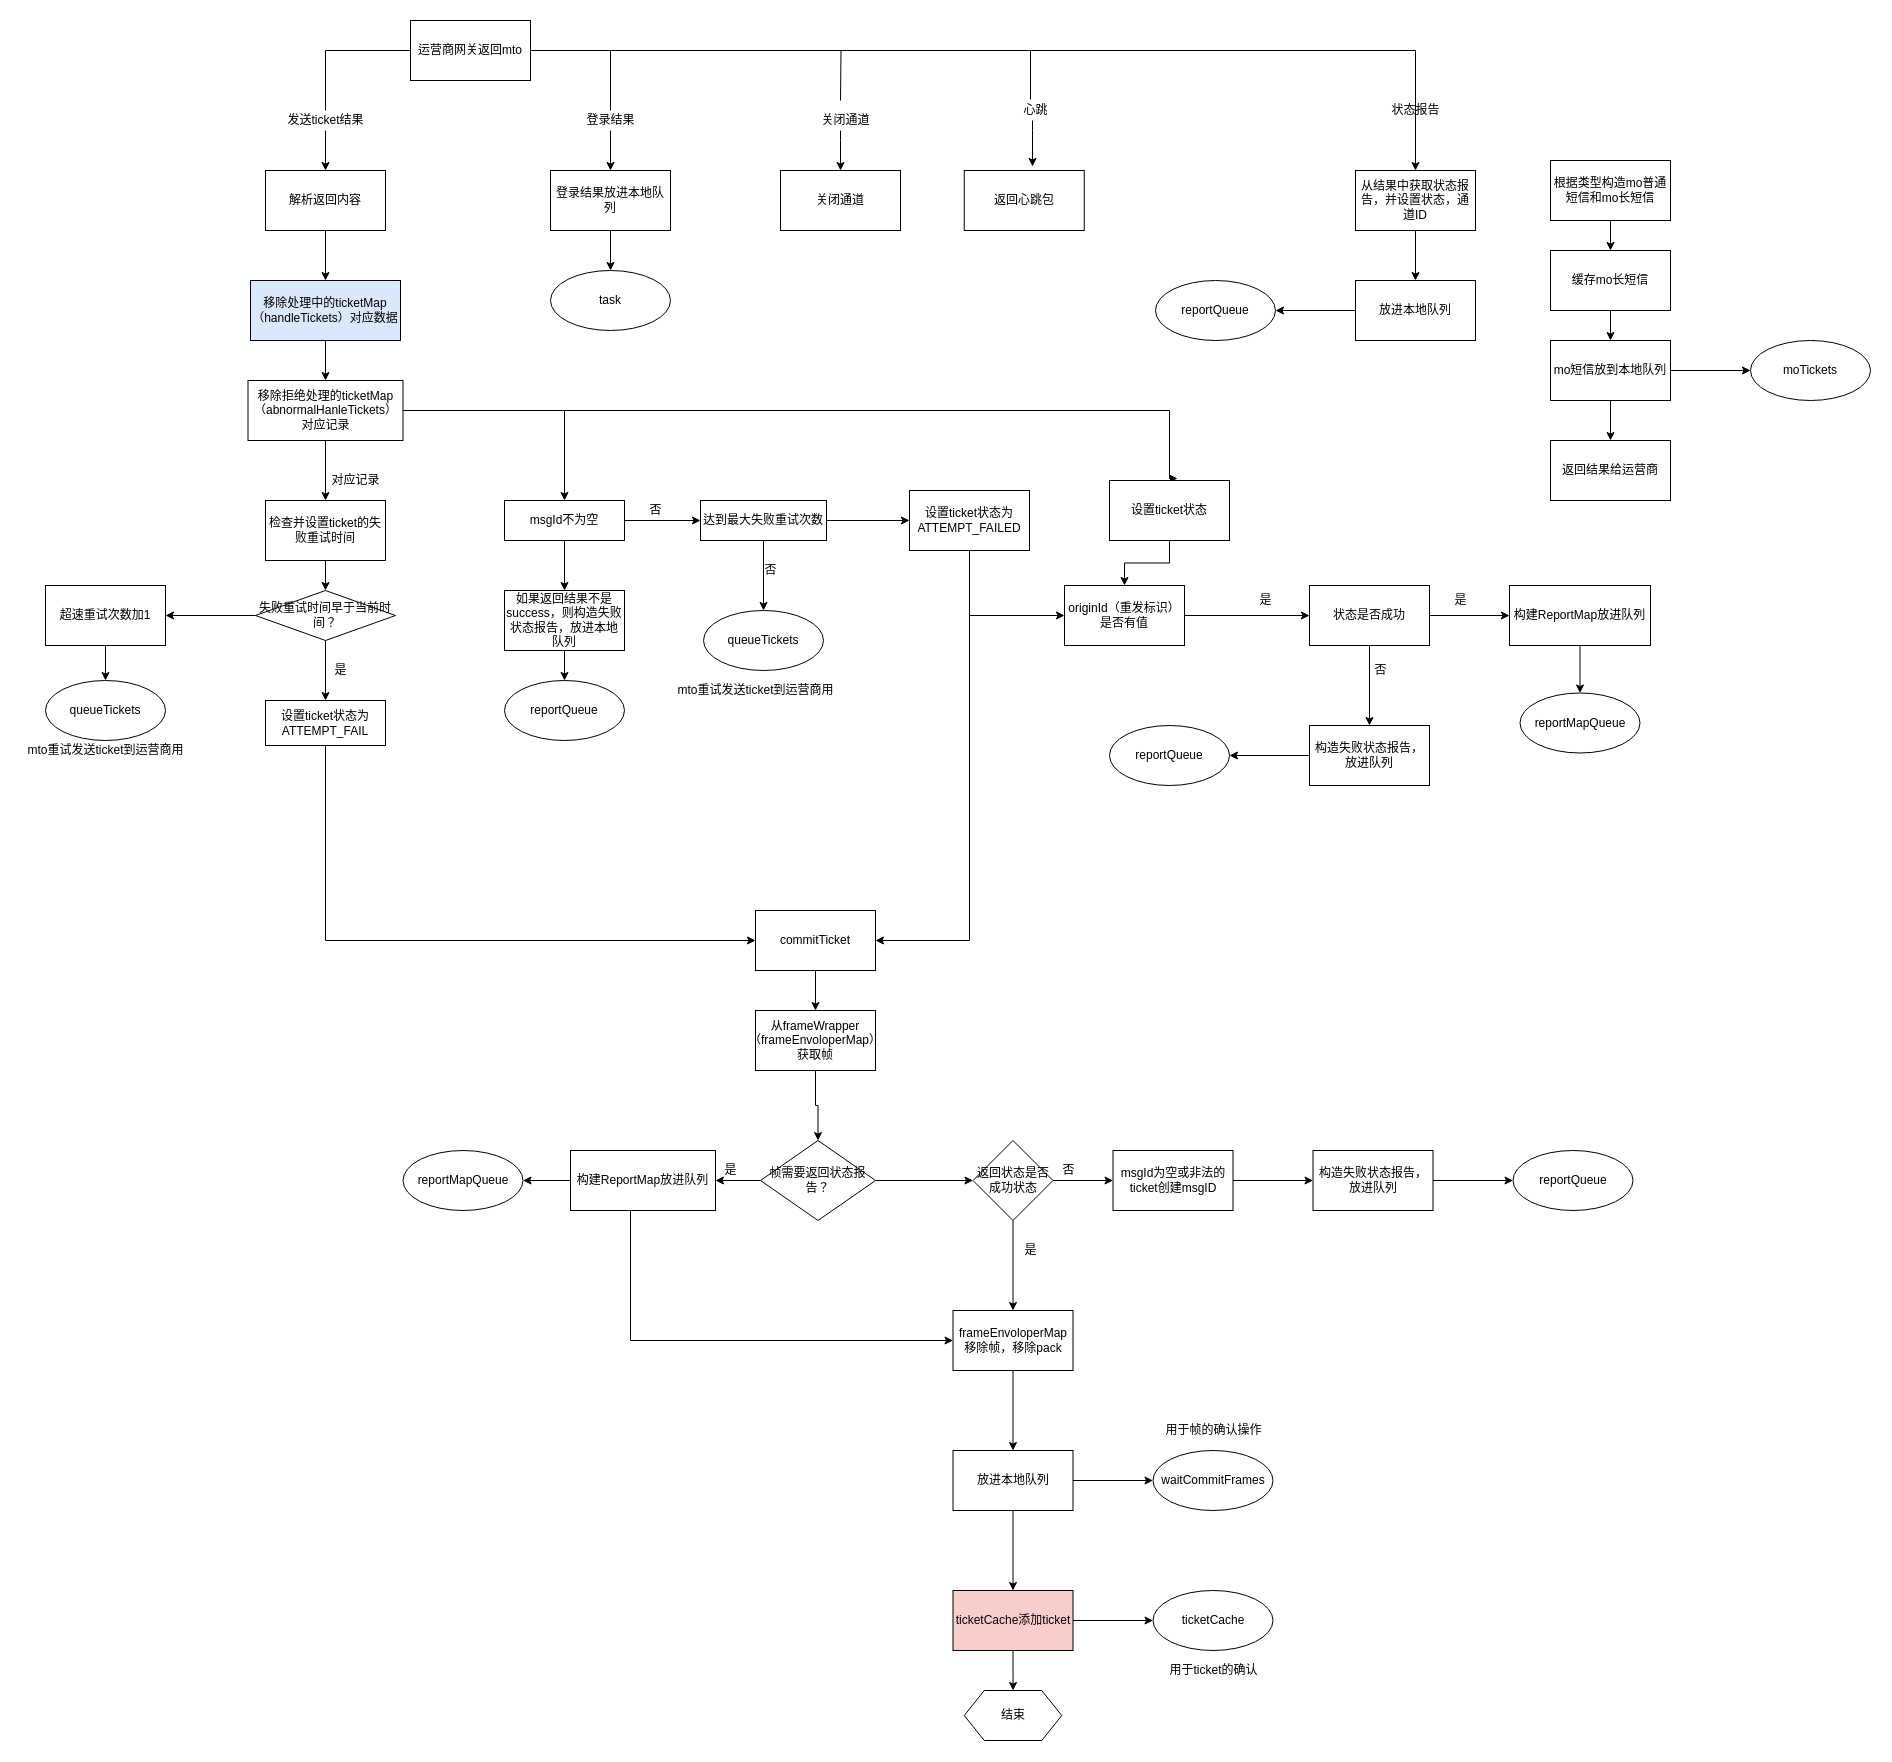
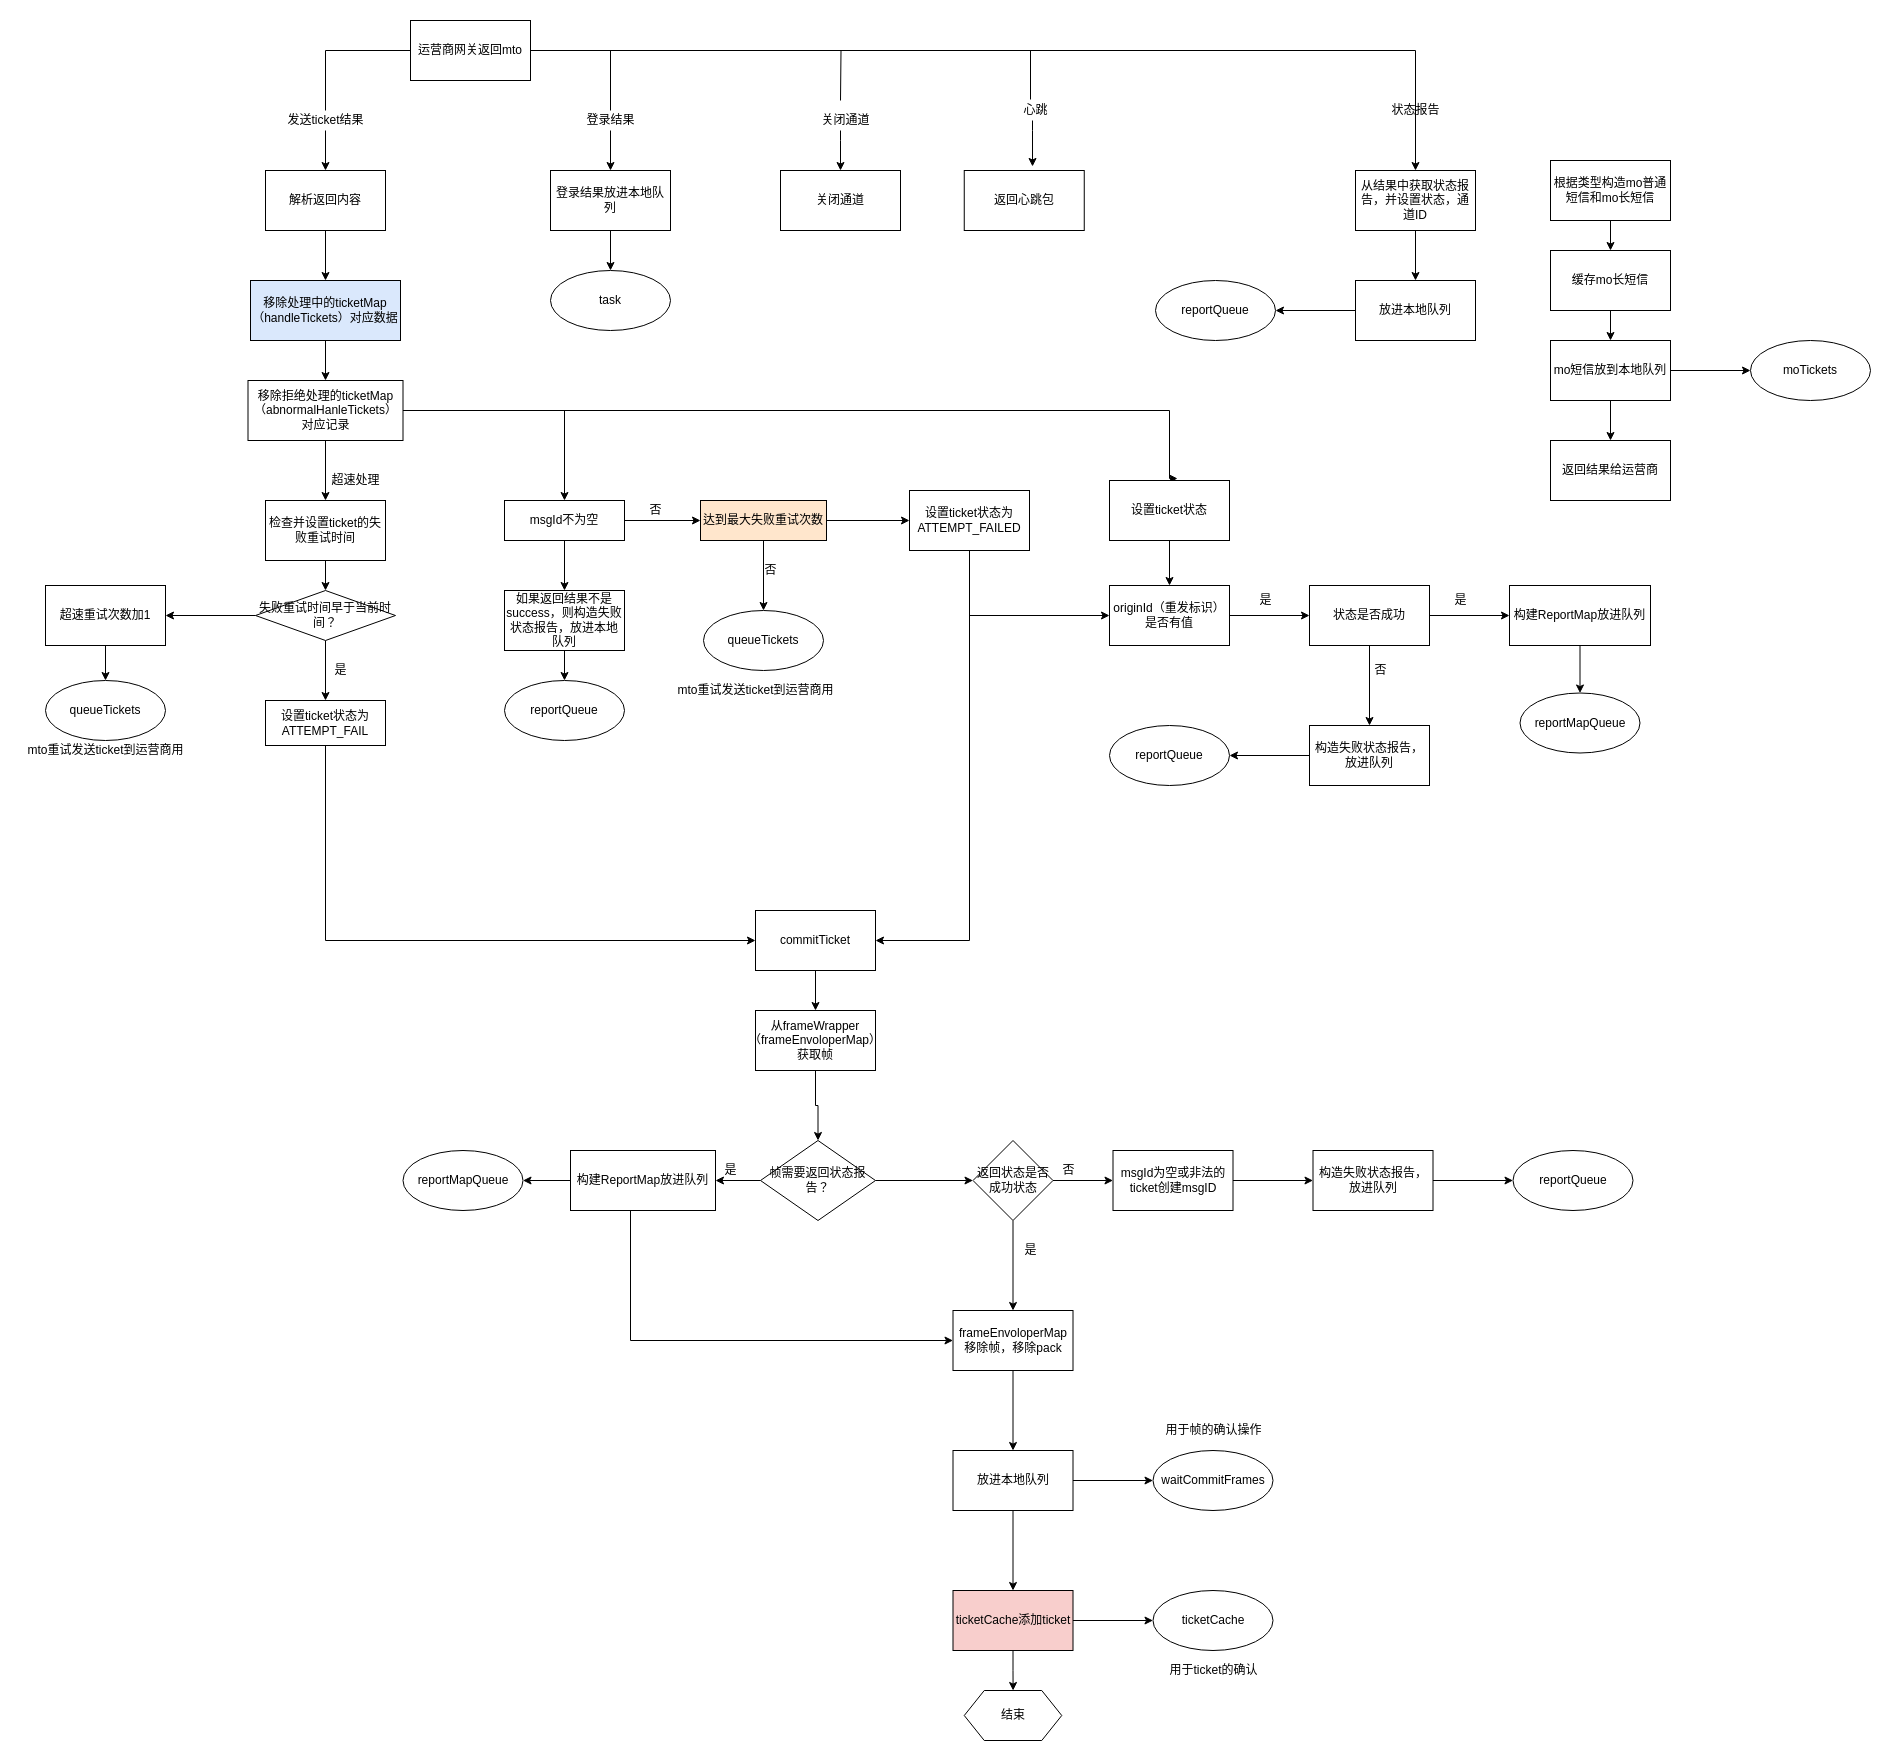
(356, 481) -> (356, 481)
(764, 521) -> (764, 521)
(1125, 616) -> (1170, 616)
